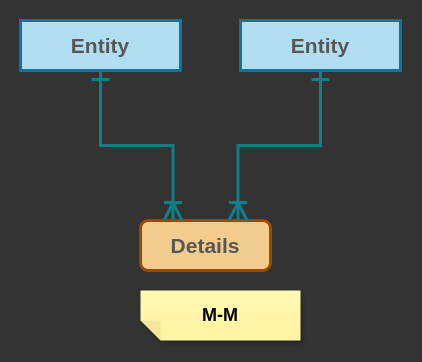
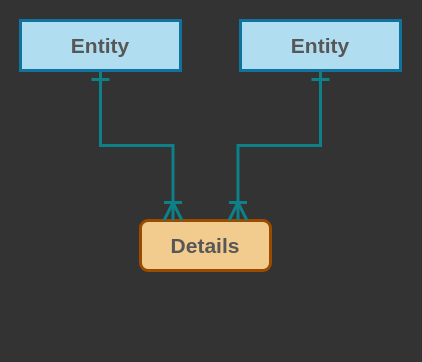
(221, 316) -> none
